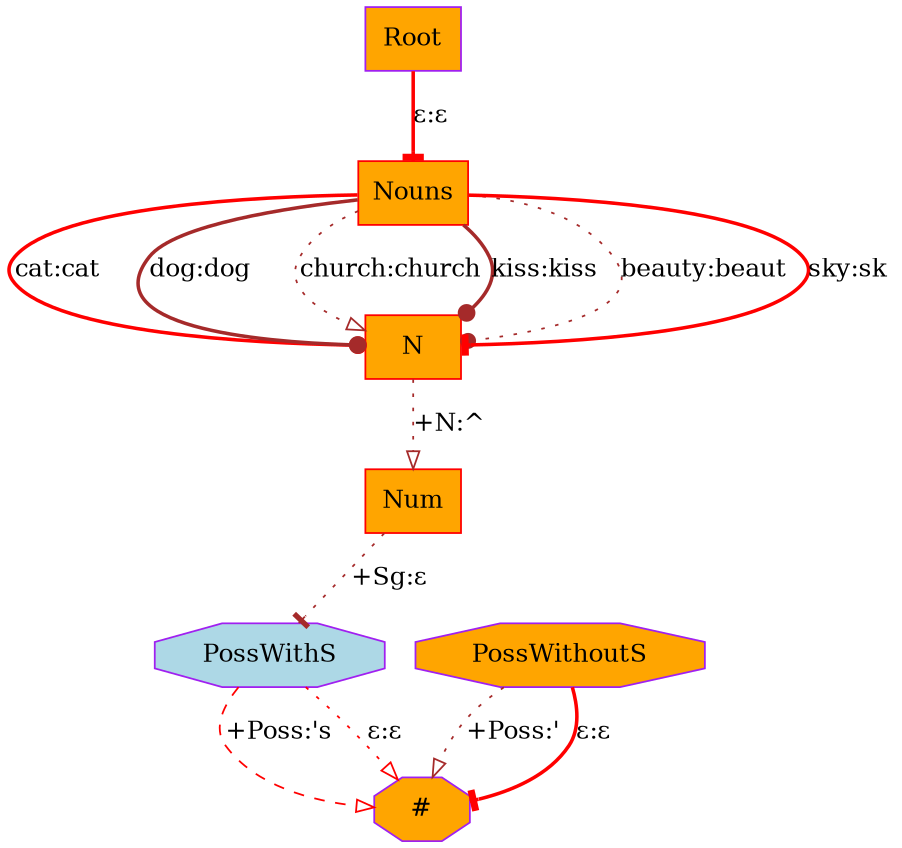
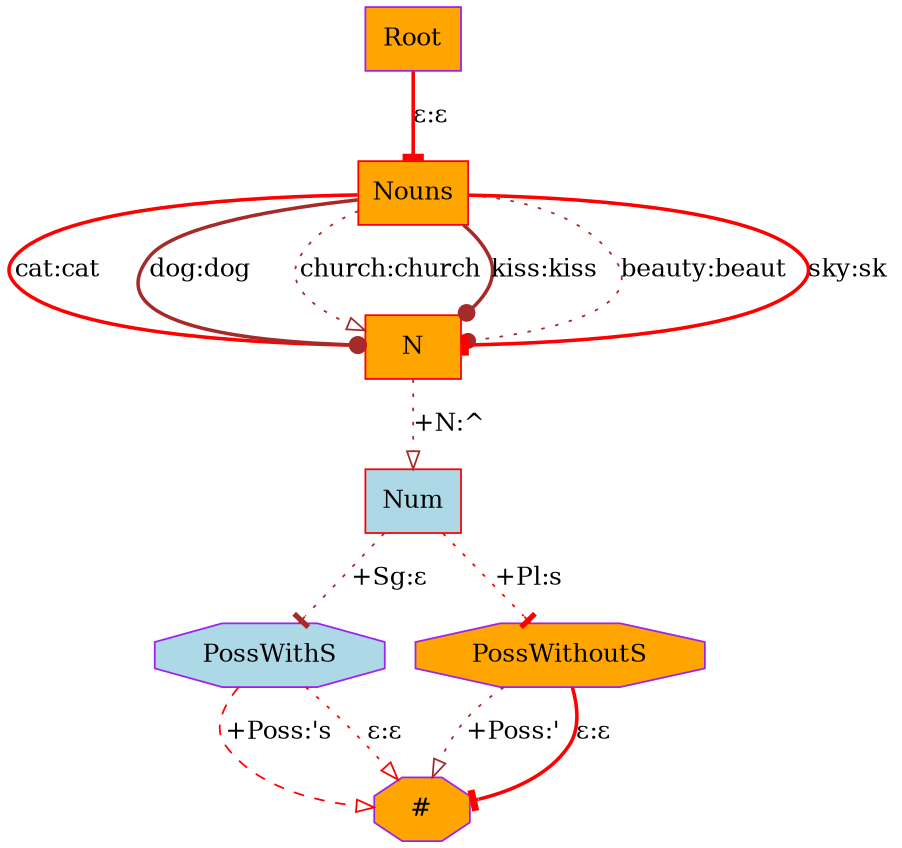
(413, 501) -> (413, 501)
none -> (483, 575)
